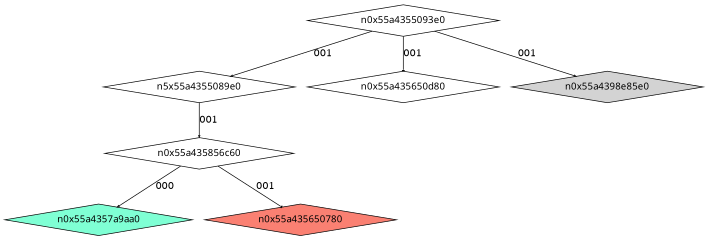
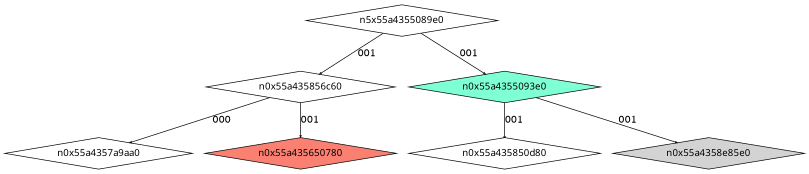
(403, 21) -> (505, 87)
(302, 53) -> (452, 53)
(403, 87) -> (505, 153)
(607, 87) -> (709, 153)
(249, 186) -> (301, 119)
(99, 220) -> (99, 153)
